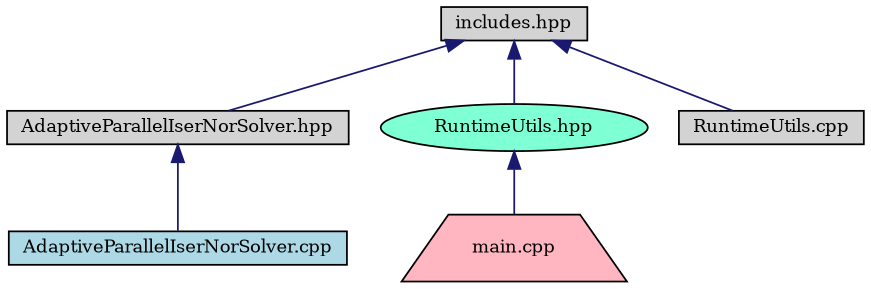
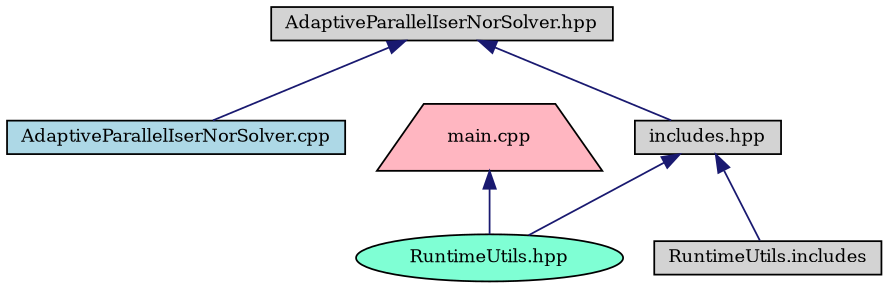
(338, 78) -> (583, 84)
(771, 128) -> (768, 258)
(514, 192) -> (490, 212)
